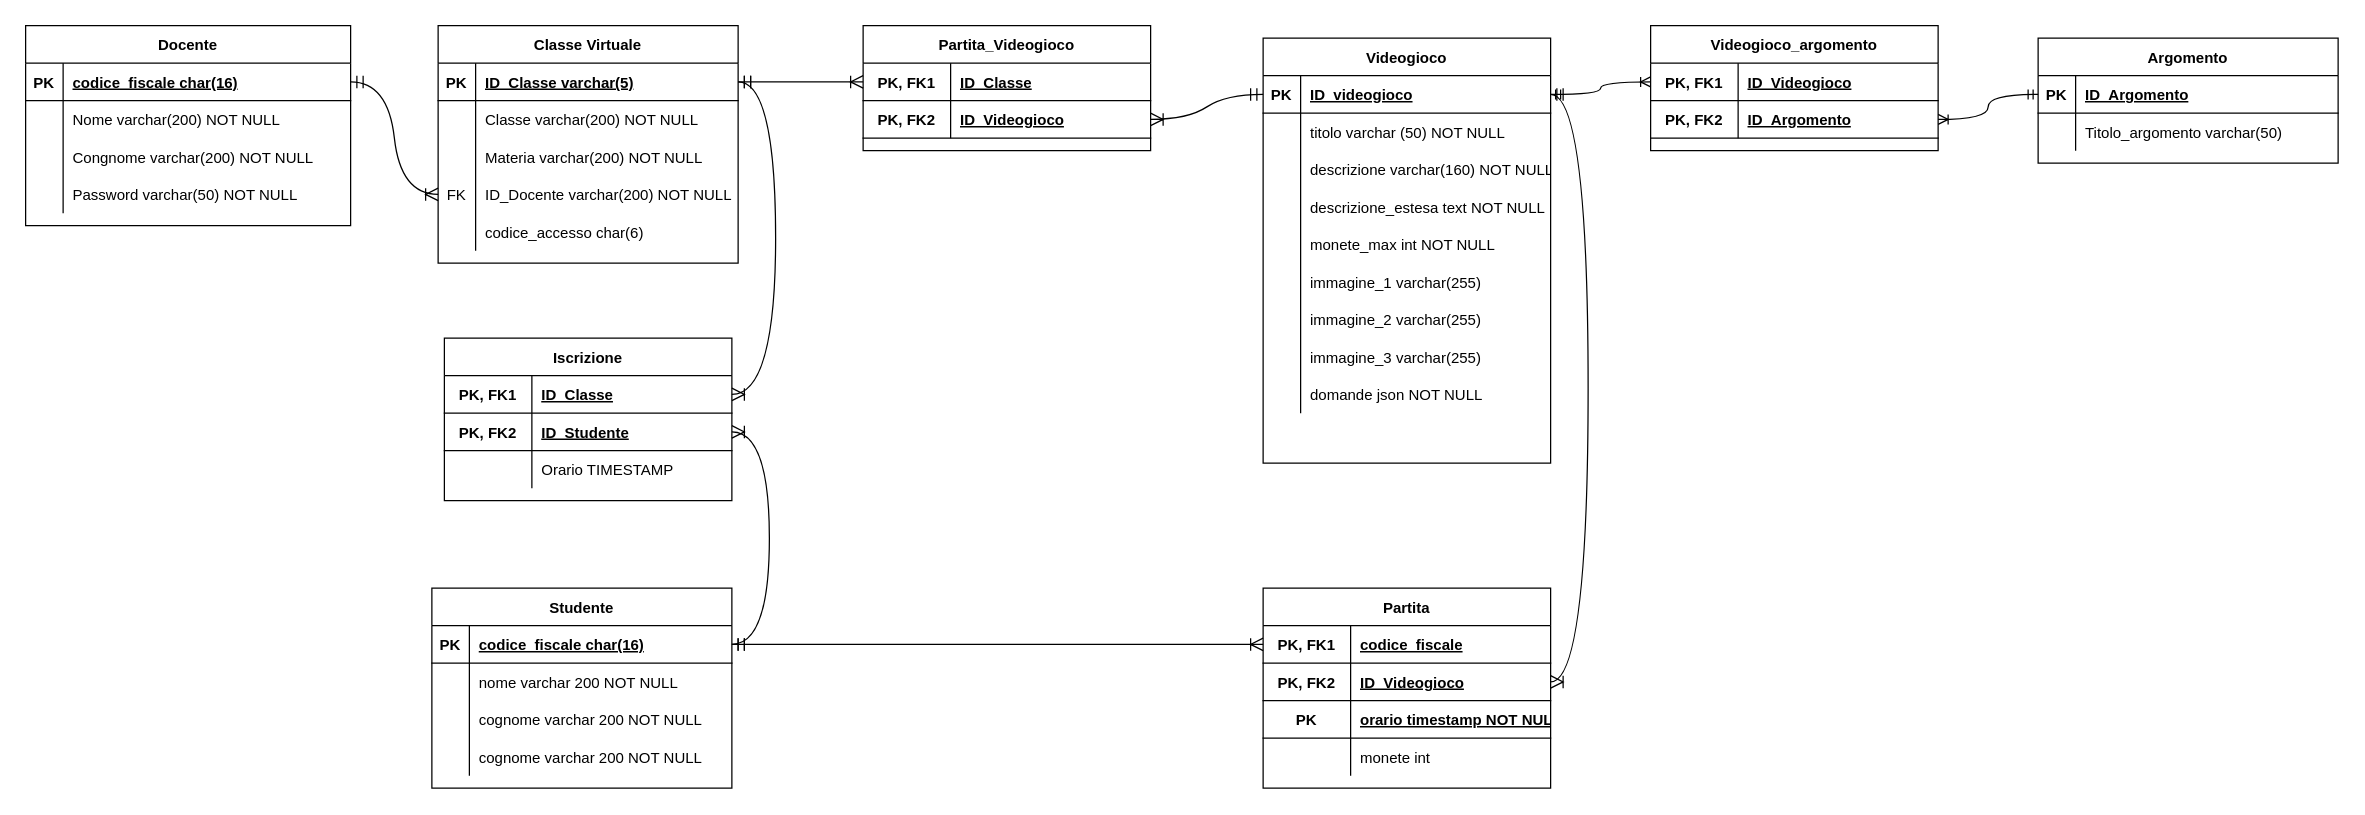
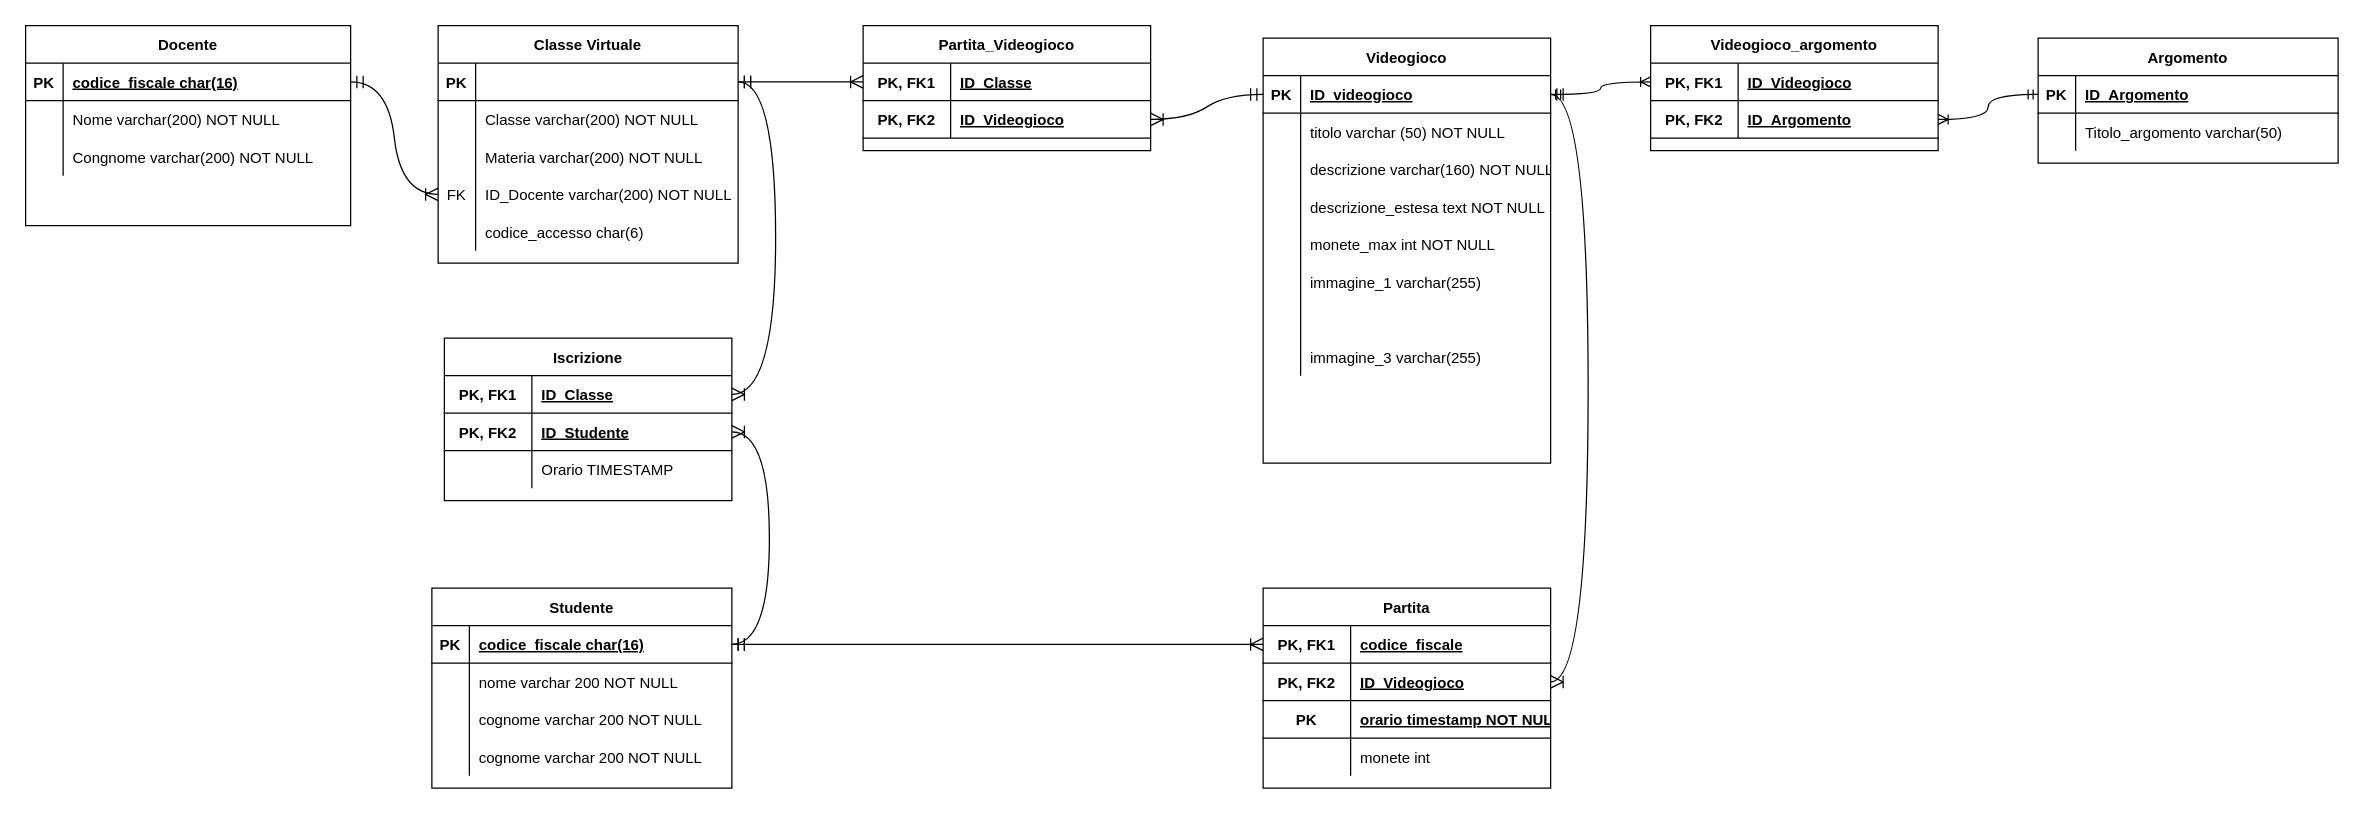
(607, 82) -> none
(207, 194) -> none
(1426, 319) -> none
(1426, 394) -> none
